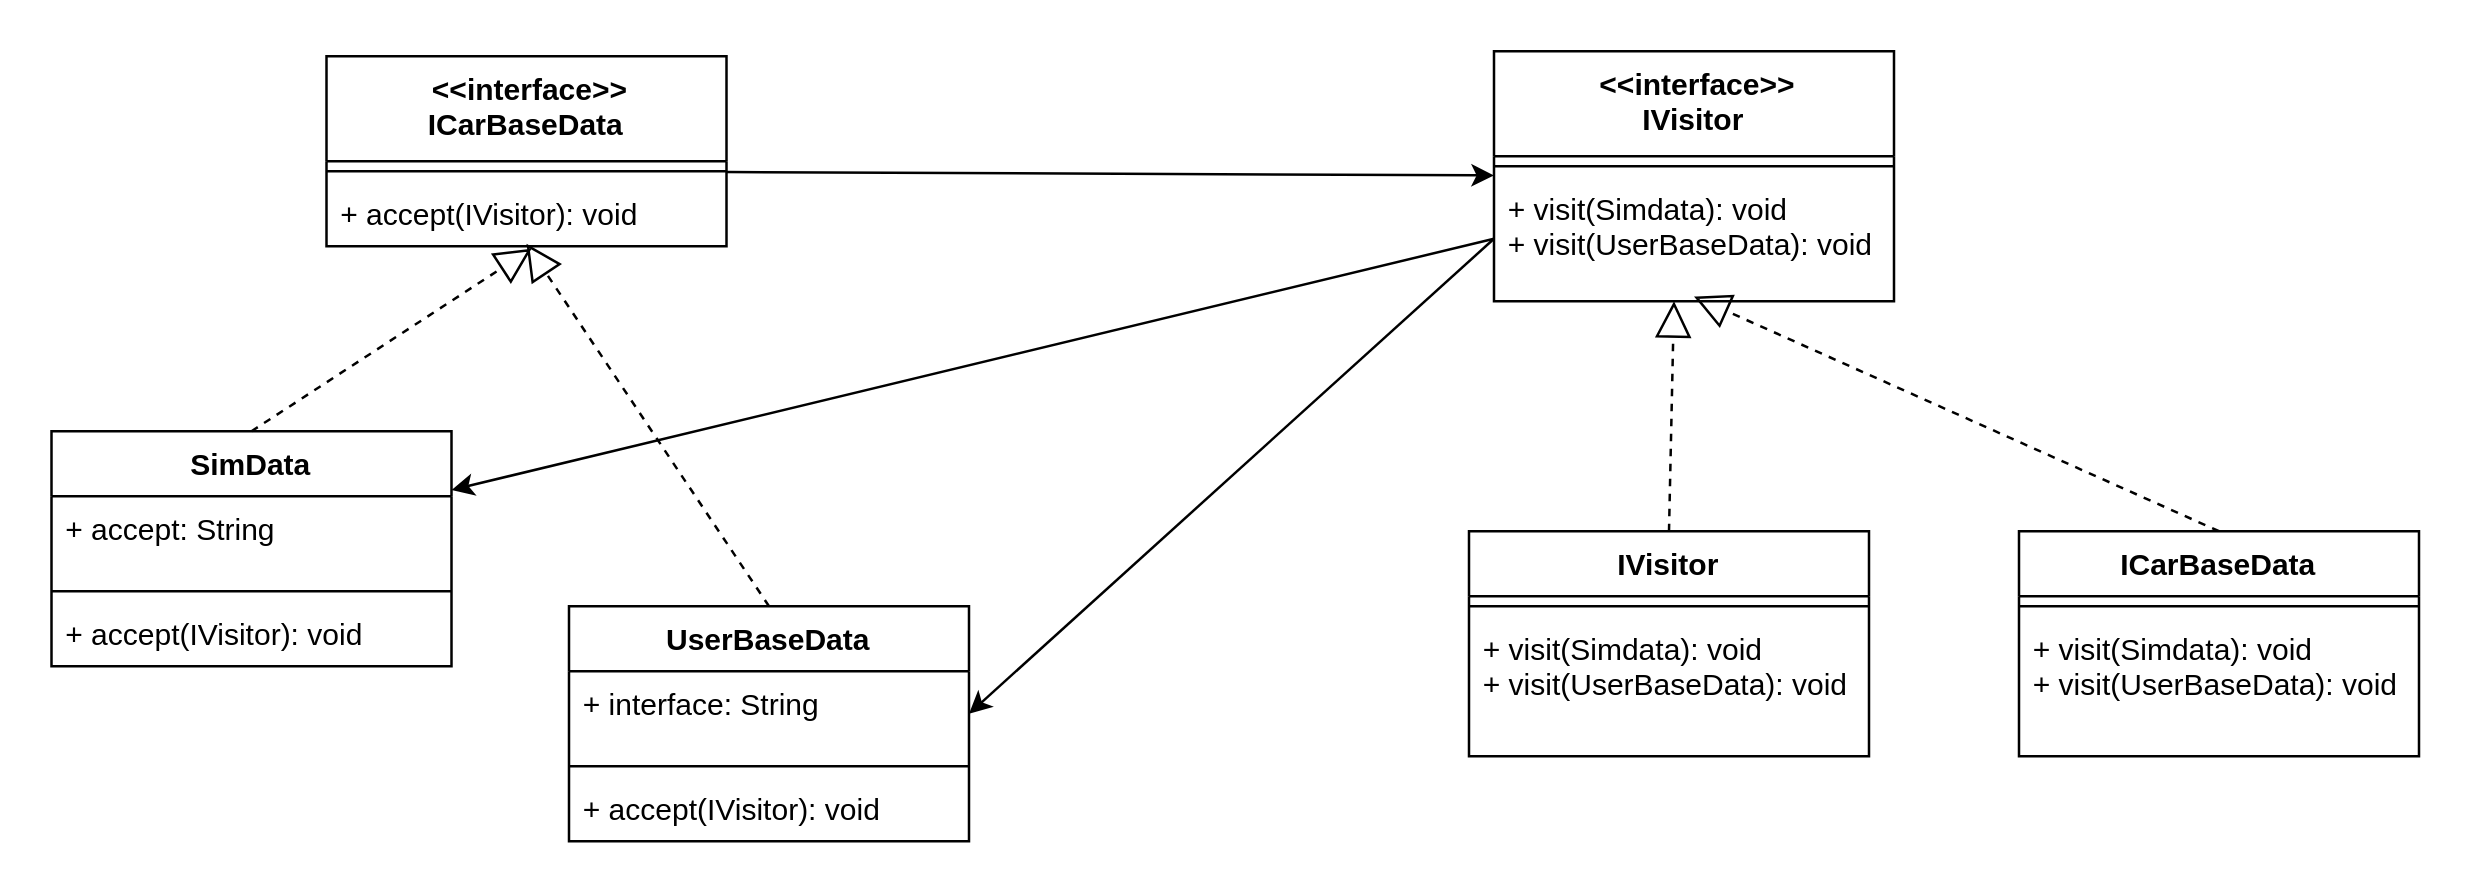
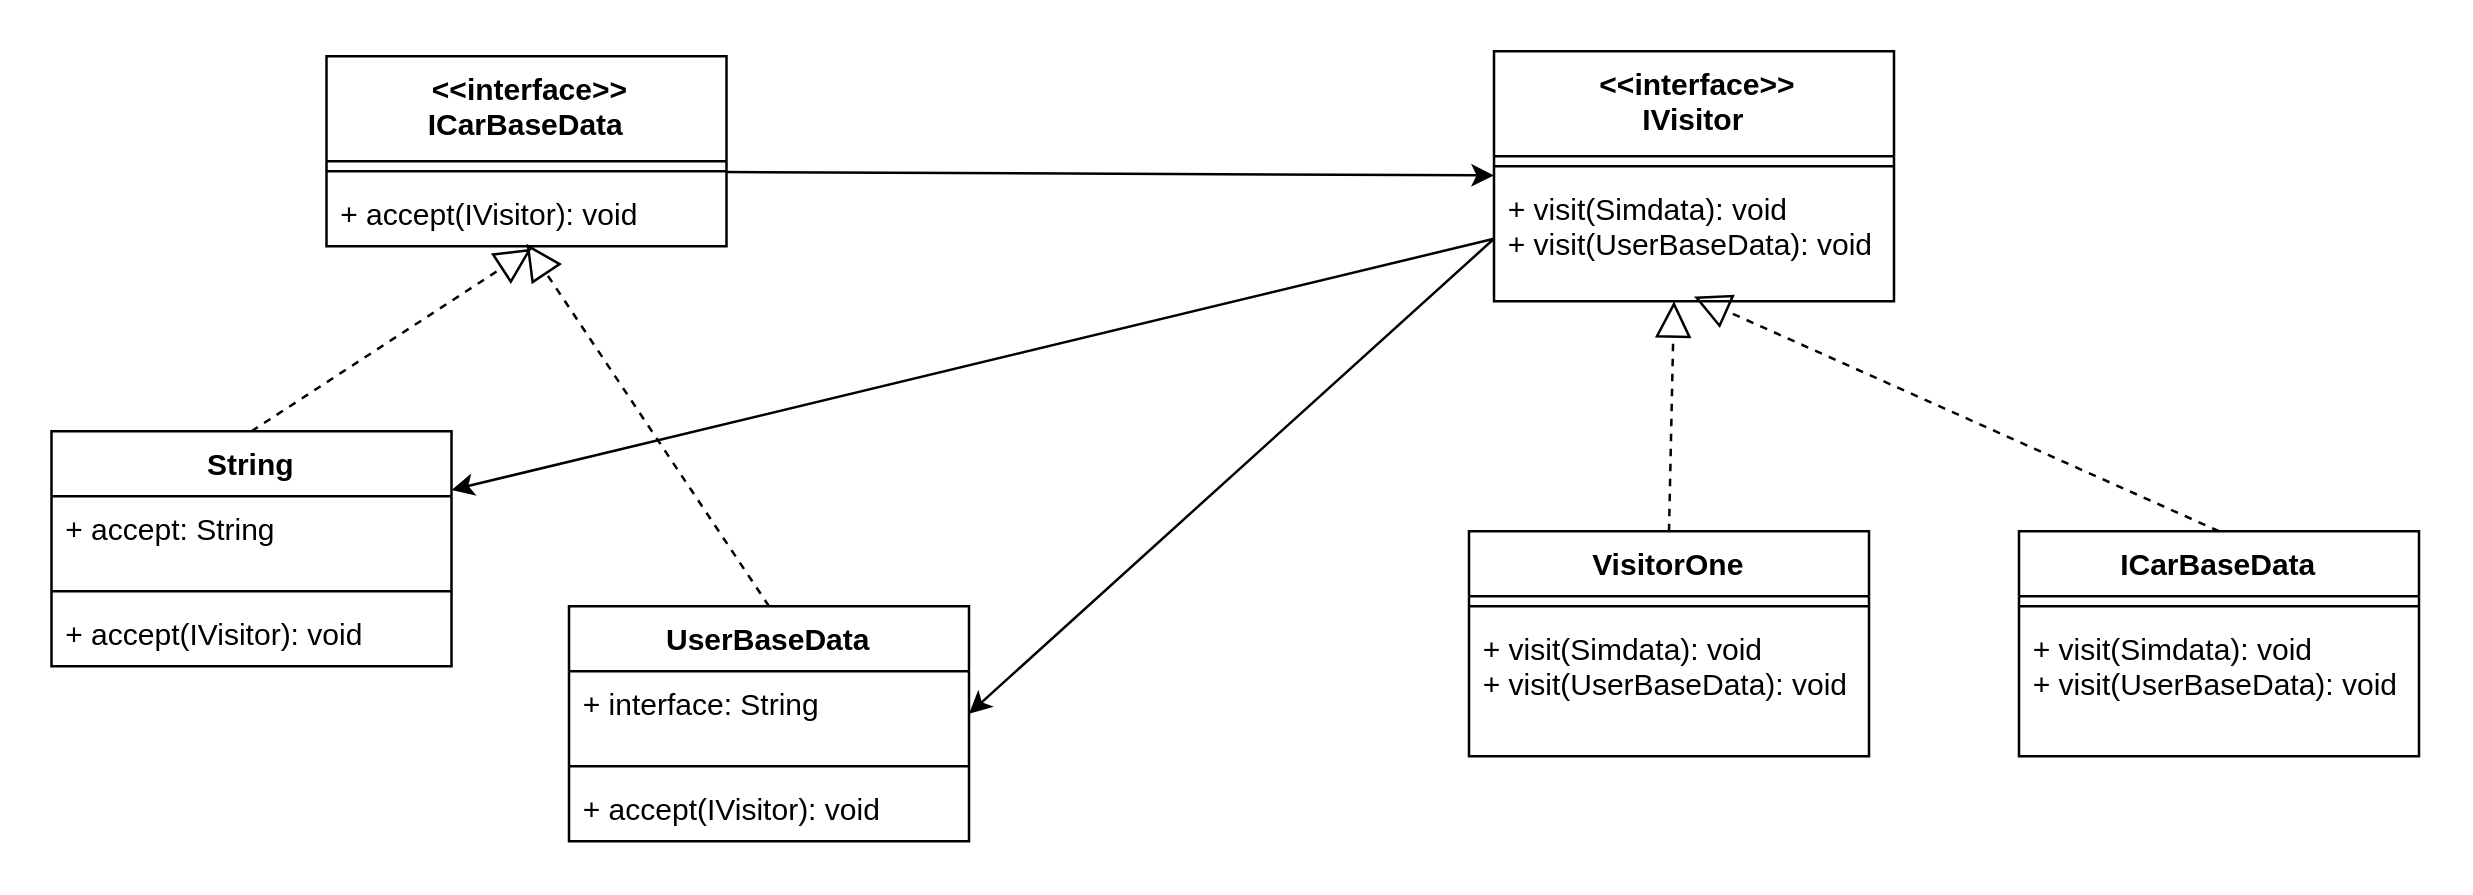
(250, 465) -> (250, 465)
(1668, 565) -> (1668, 565)
